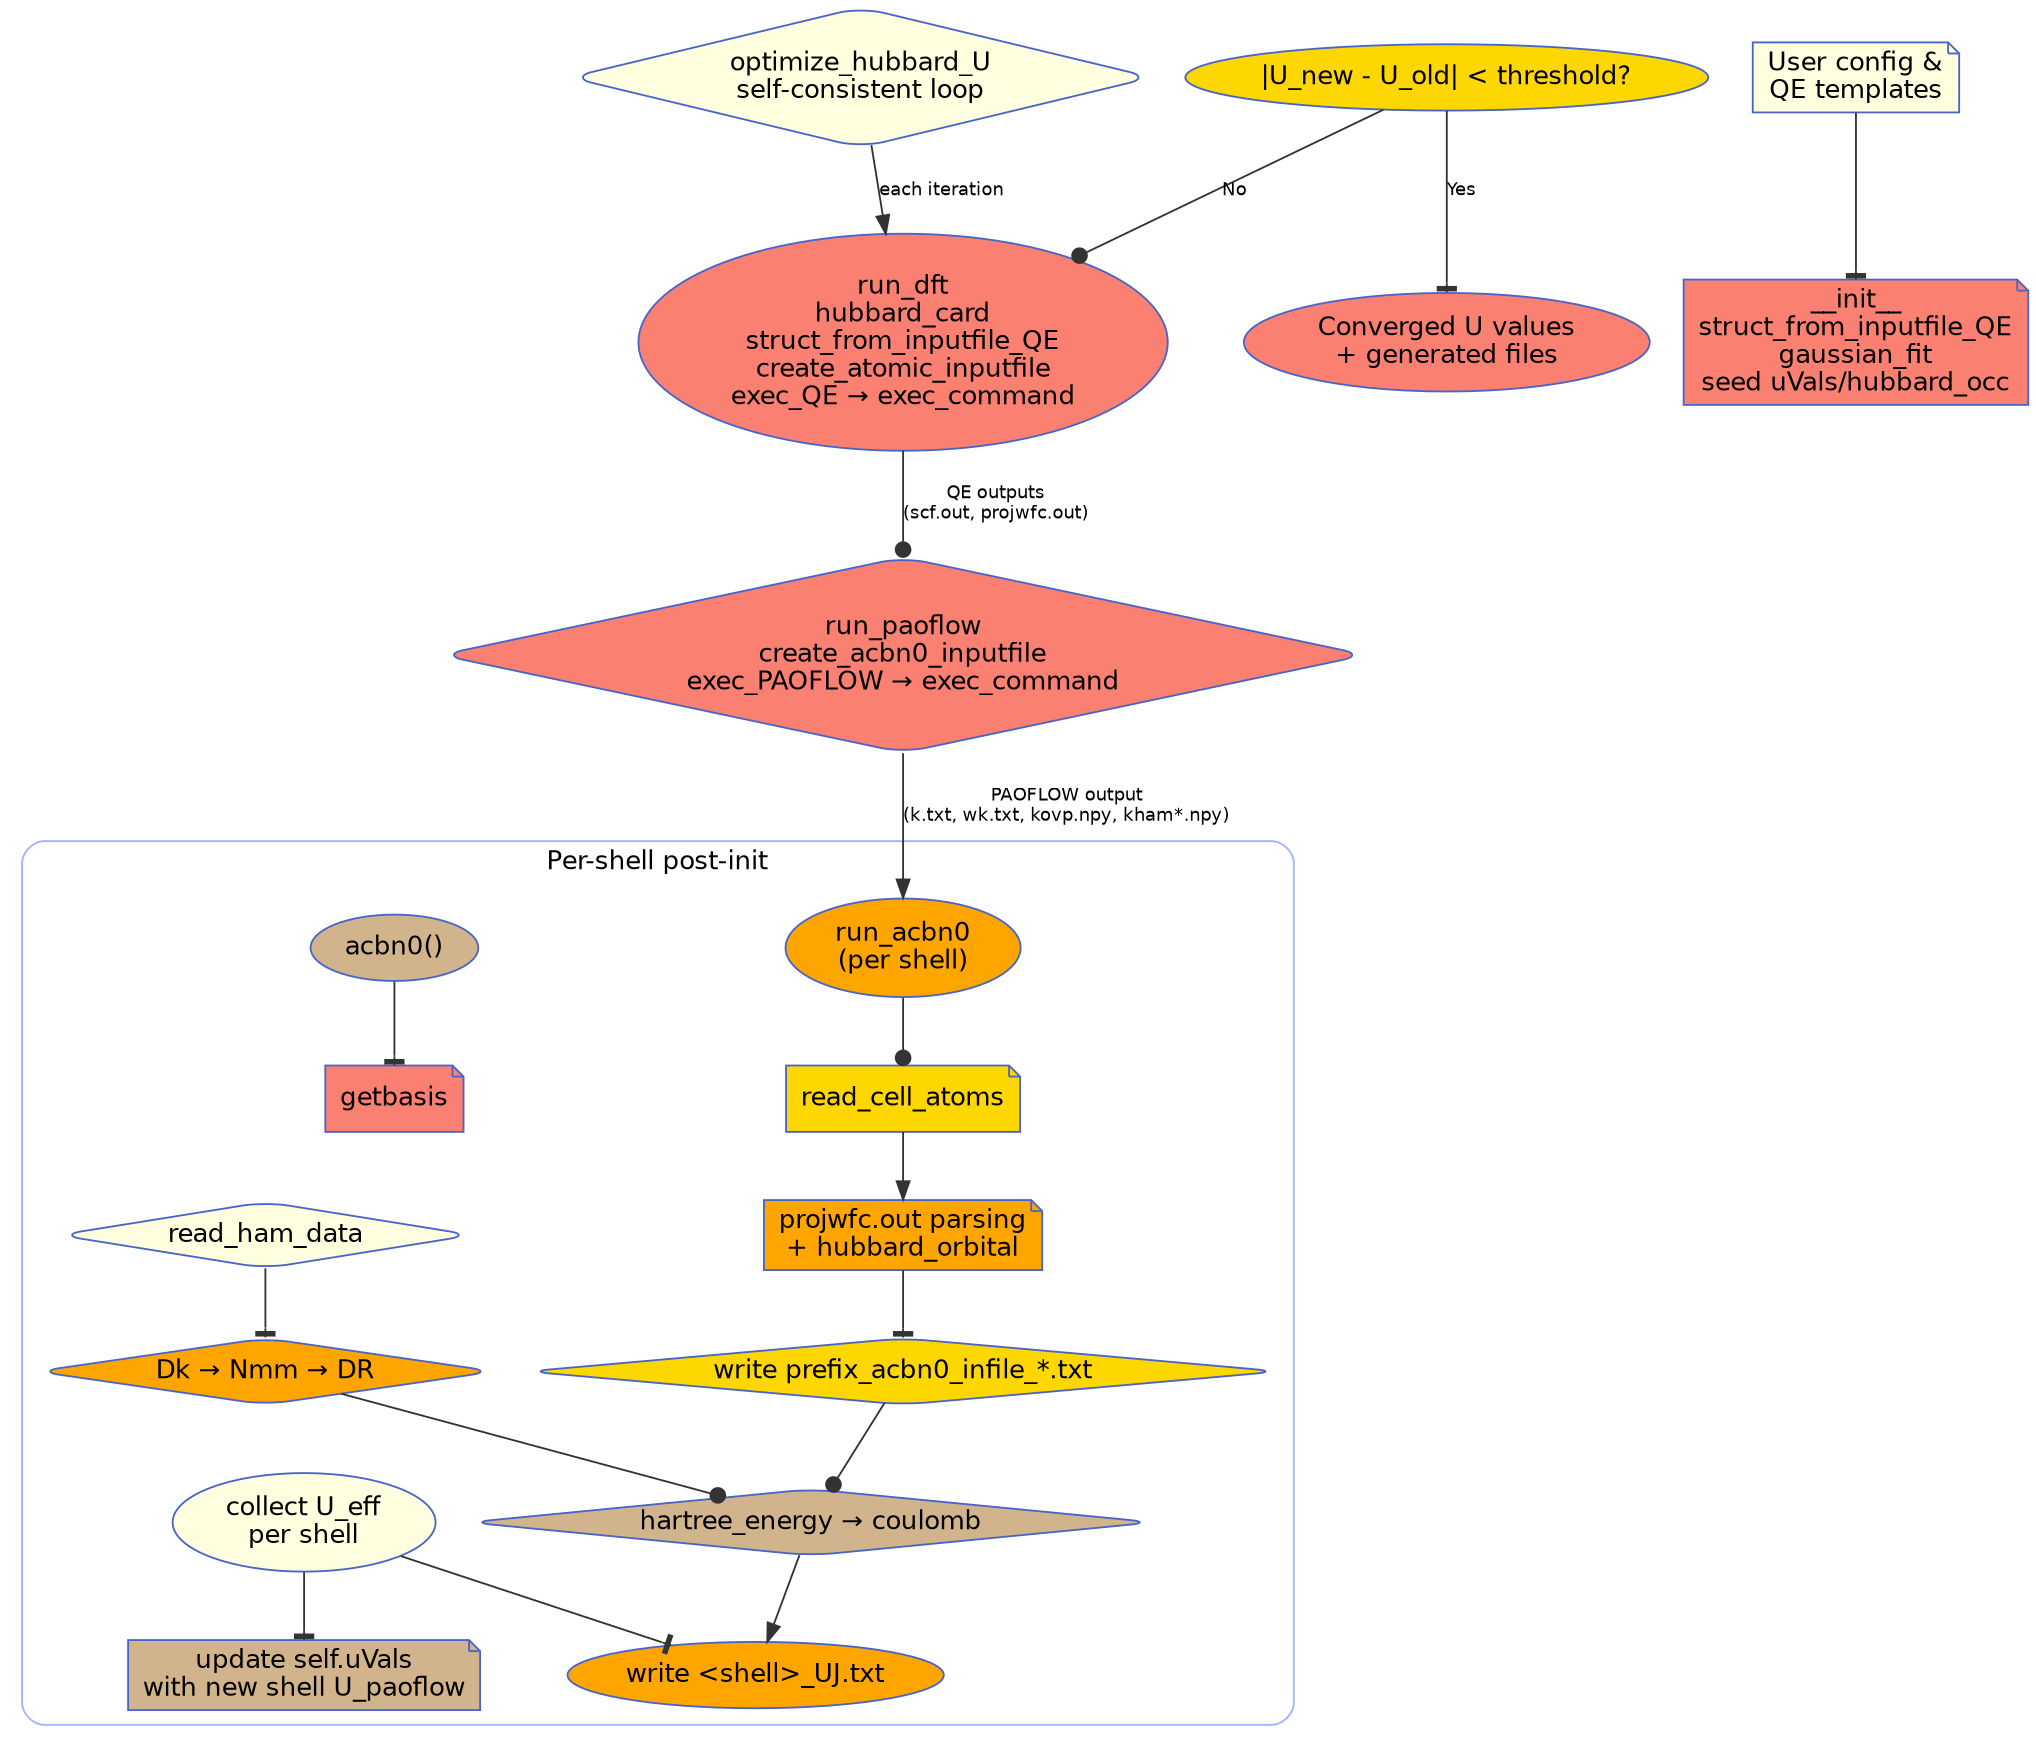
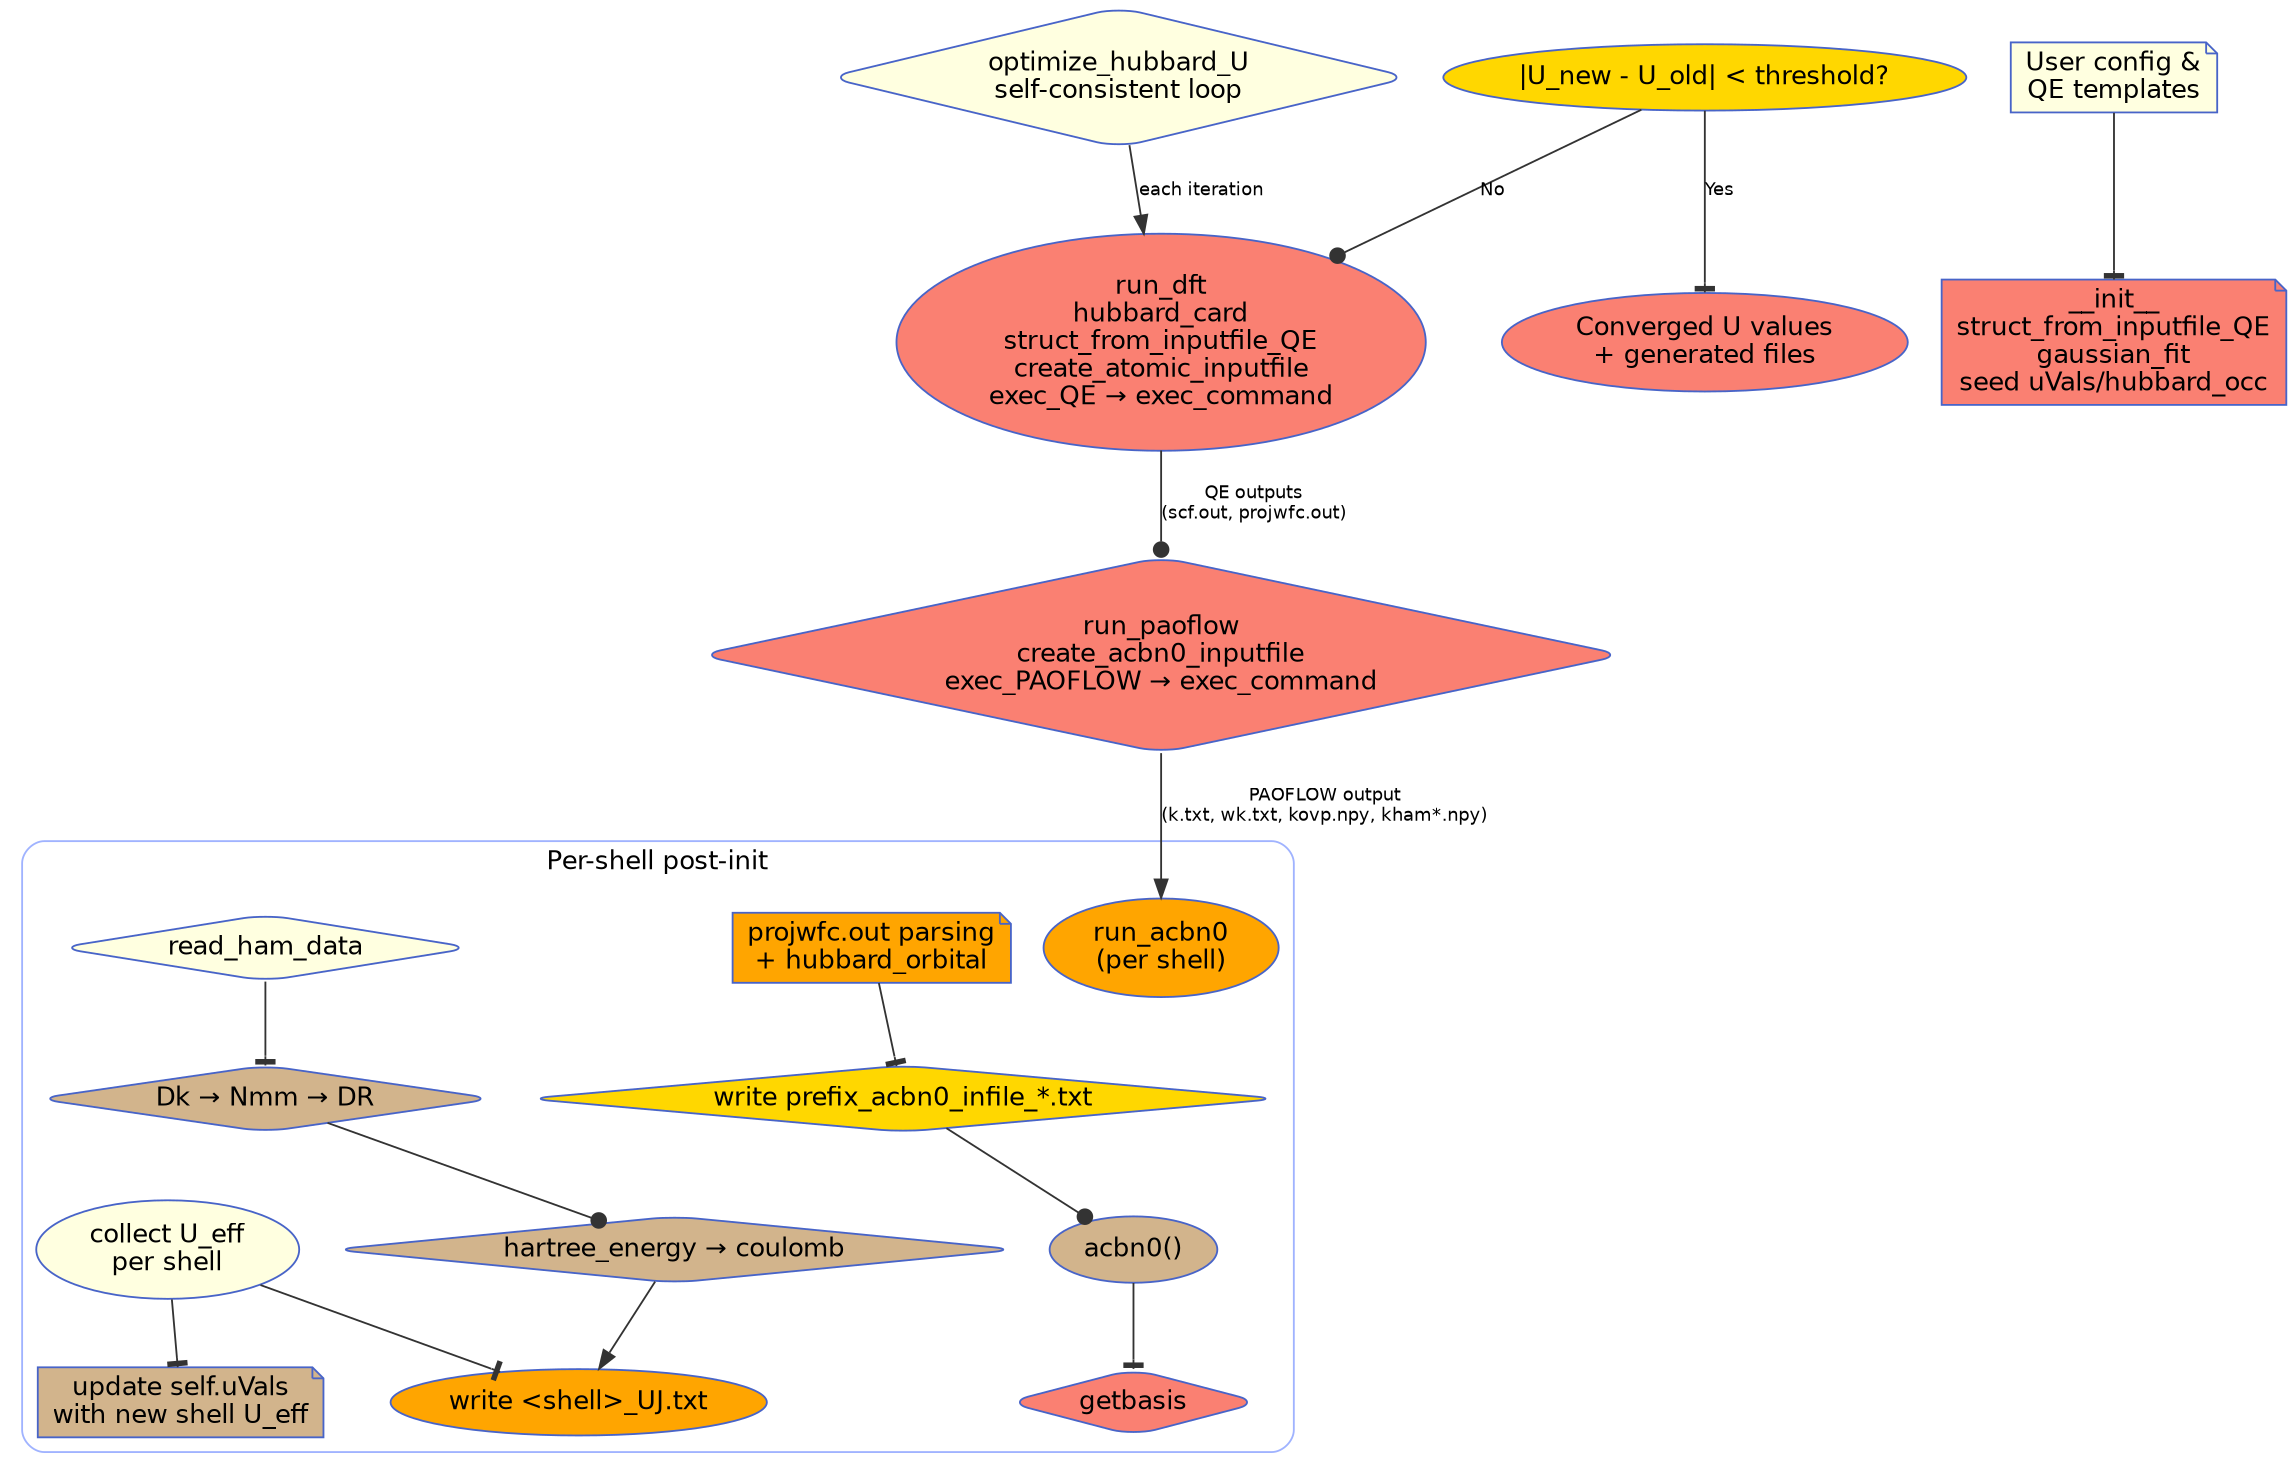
(394, 1099) -> (1133, 1402)
(903, 1099) -> none
(265, 1371) -> (265, 1099)
(861, 1441) -> (1012, 1170)
(304, 1675) -> (181, 1402)
